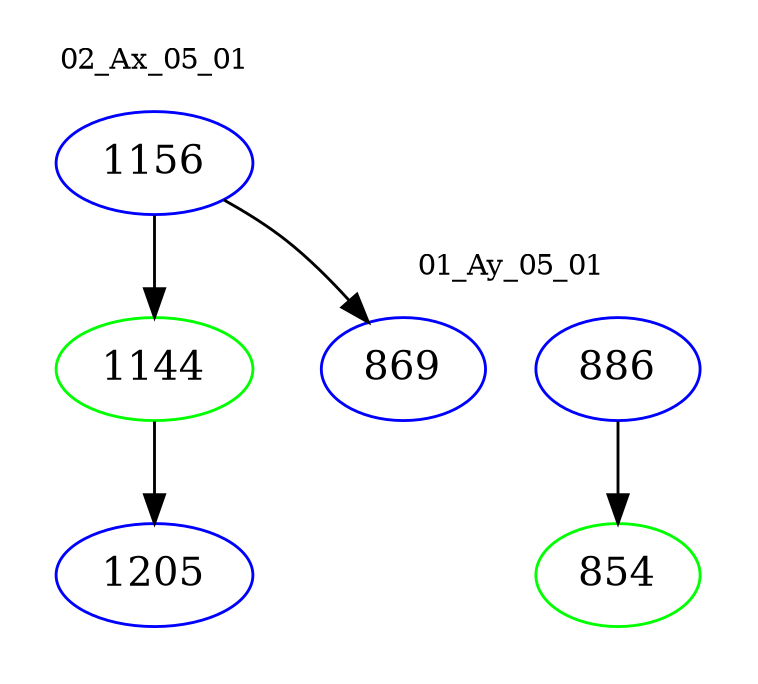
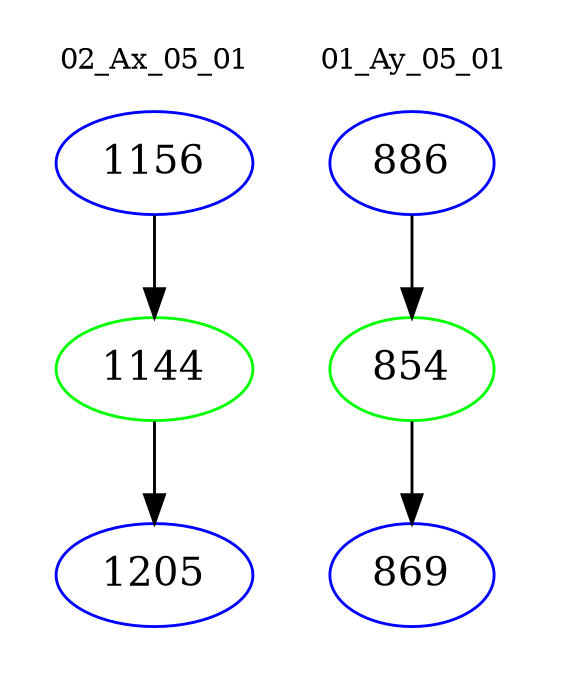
(315, 266) -> (412, 458)
